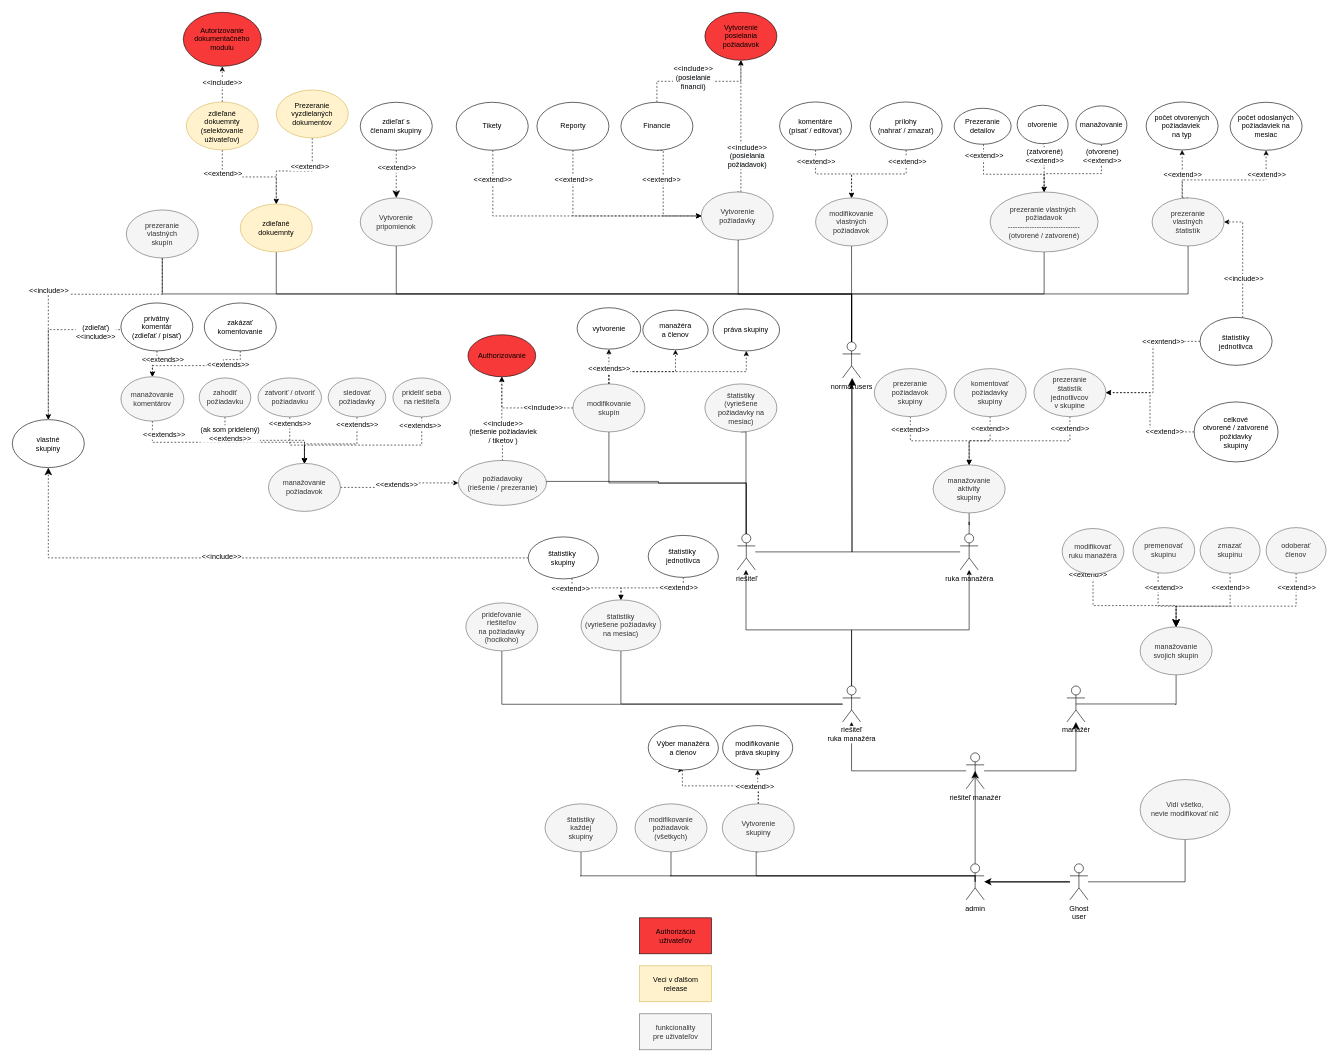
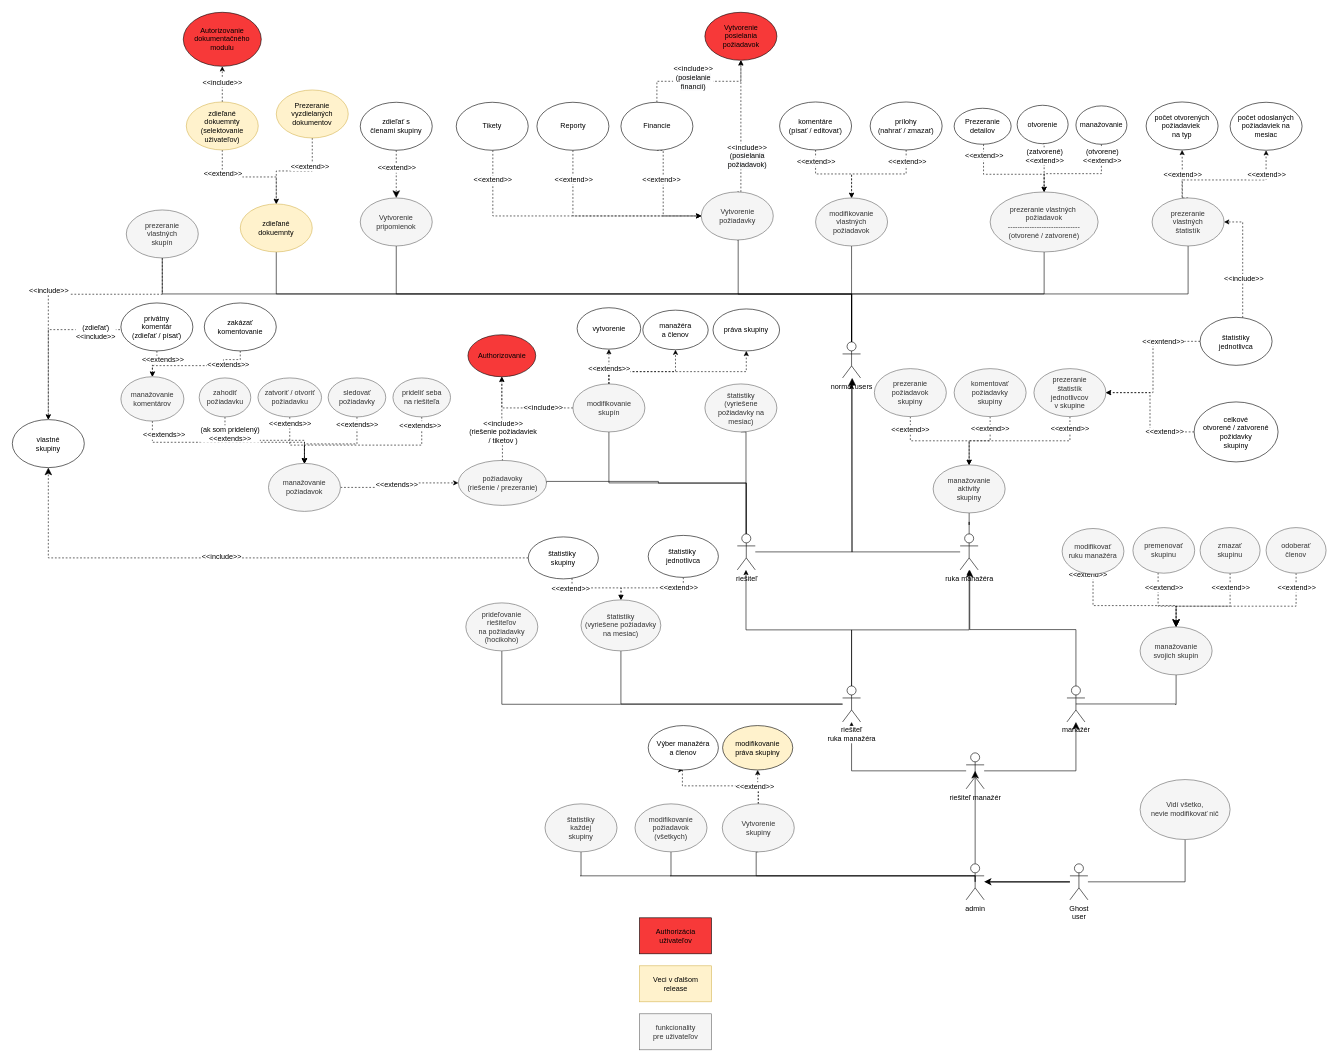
none -> (1052, 630)
(758, 748) -> (758, 748)
